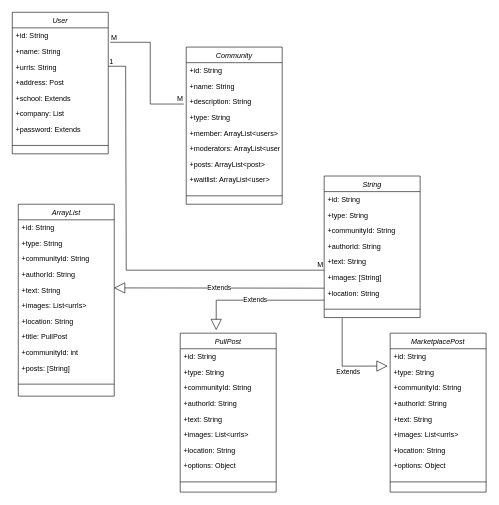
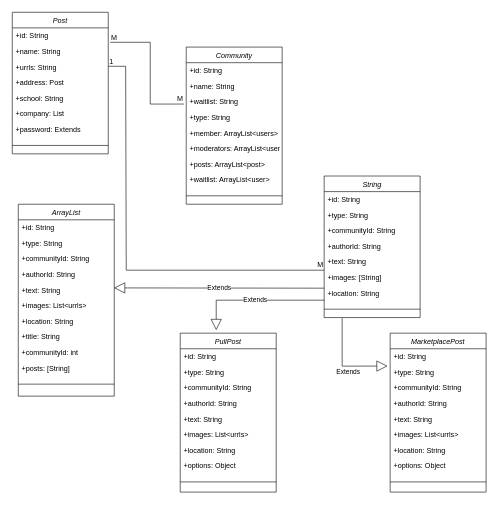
(60, 20) -> (60, 20)
(45, 98) -> (42, 98)
(225, 102) -> (218, 102)
(48, 337) -> (45, 337)
